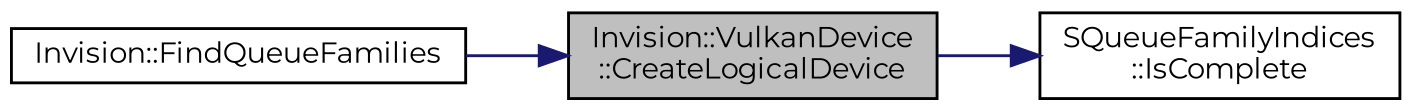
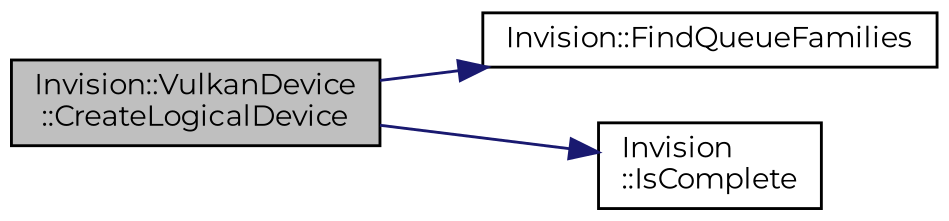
(502, 56) -> (419, 76)
(1220, 56) -> (710, 166)
